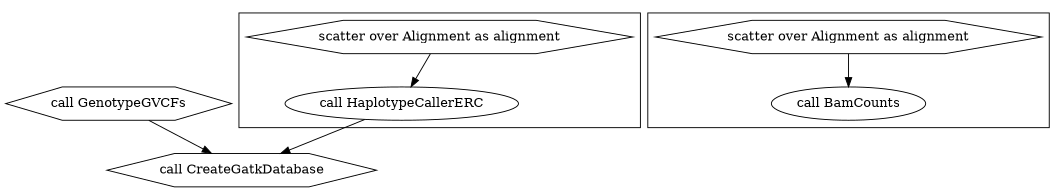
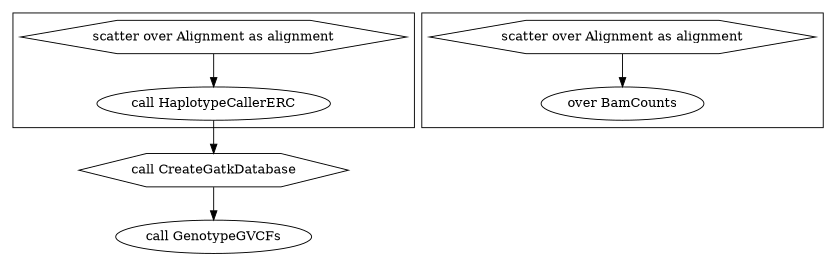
(119, 104) -> (214, 237)
(849, 104) -> (623, 104)
(176, 135) -> (214, 199)
